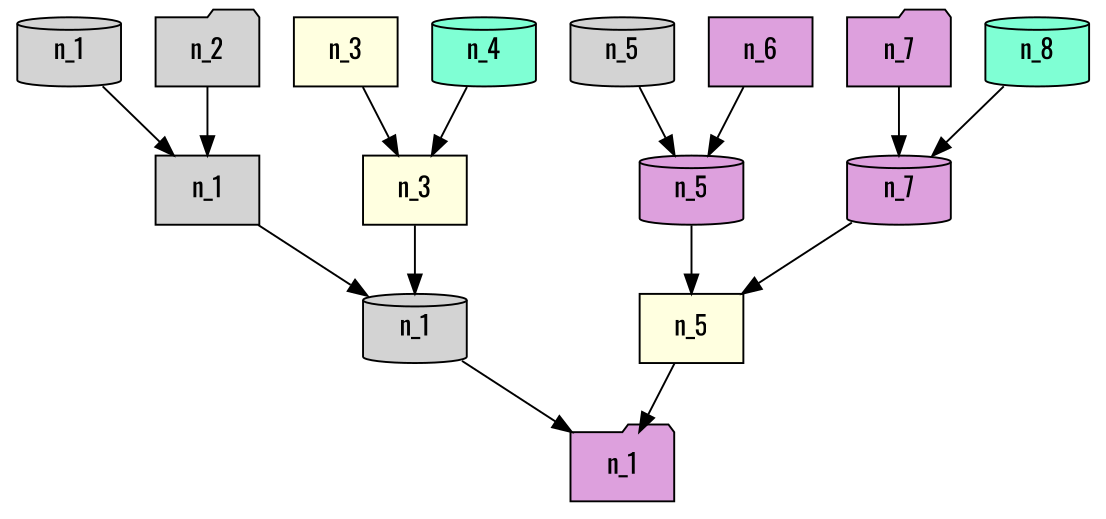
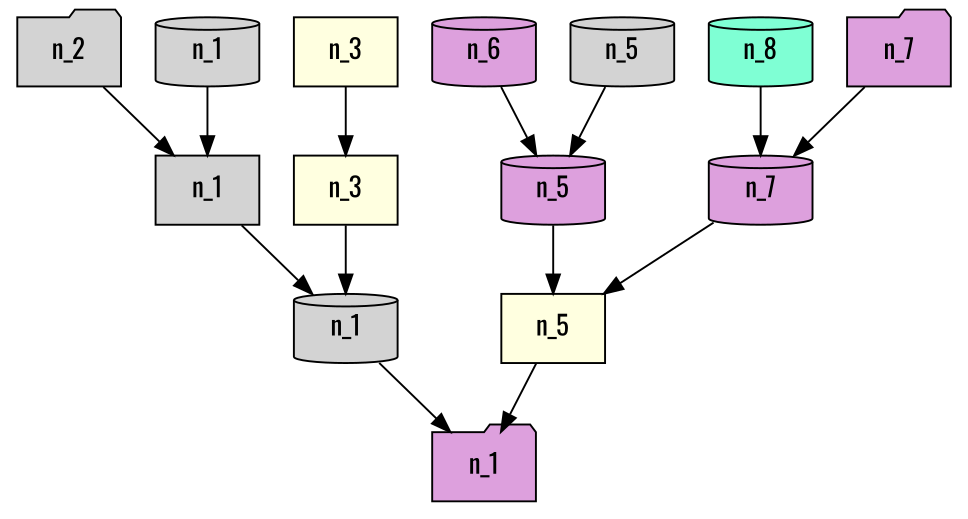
(484, 52) -> none
(761, 52) -> (484, 52)
